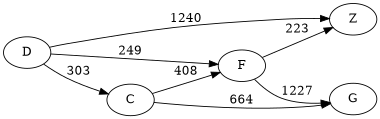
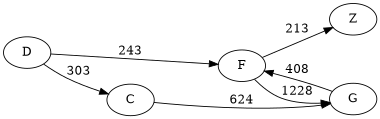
(184, 26) -> none
(298, 29) -> (298, 29)
(131, 51) -> (131, 51)
(182, 84) -> (303, 82)
(298, 92) -> (298, 92)
(242, 100) -> (242, 100)
